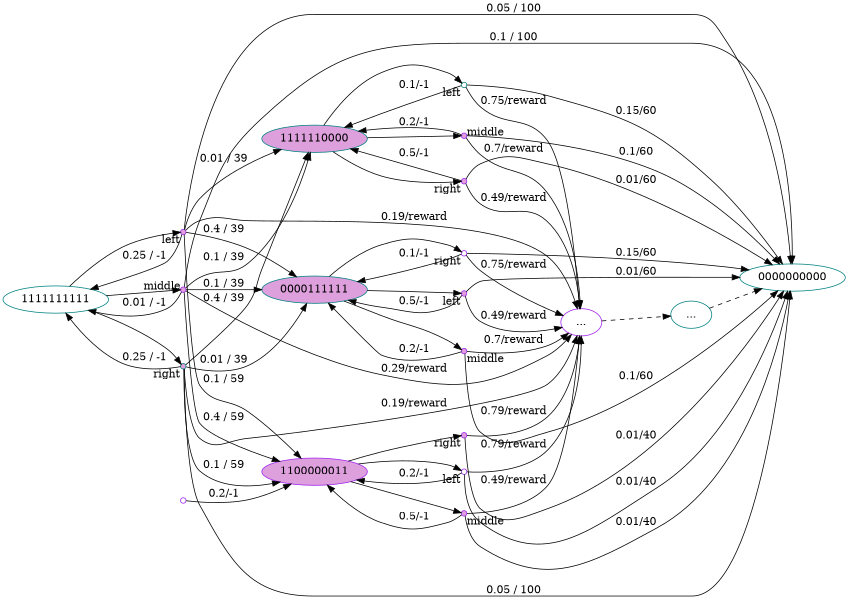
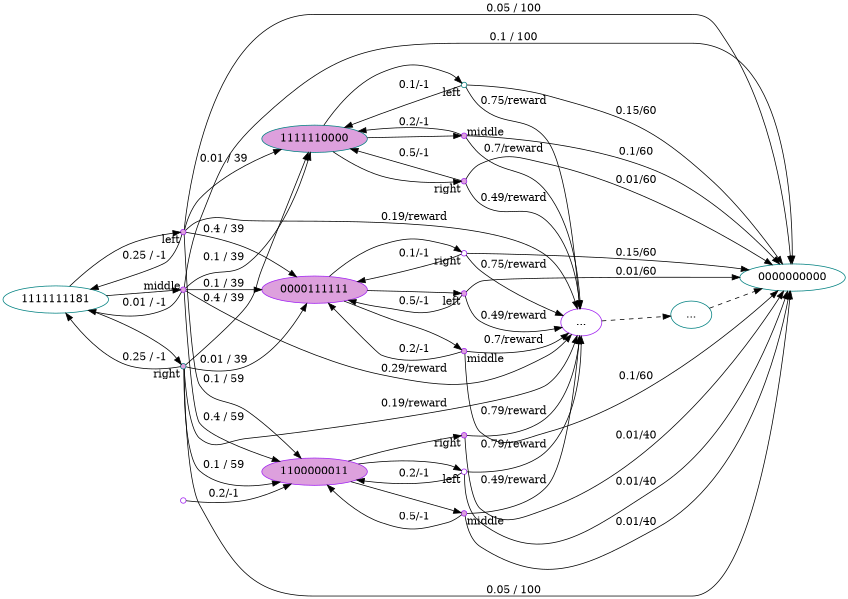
(315, 290) -> (315, 290)
(56, 300) -> (56, 300)
